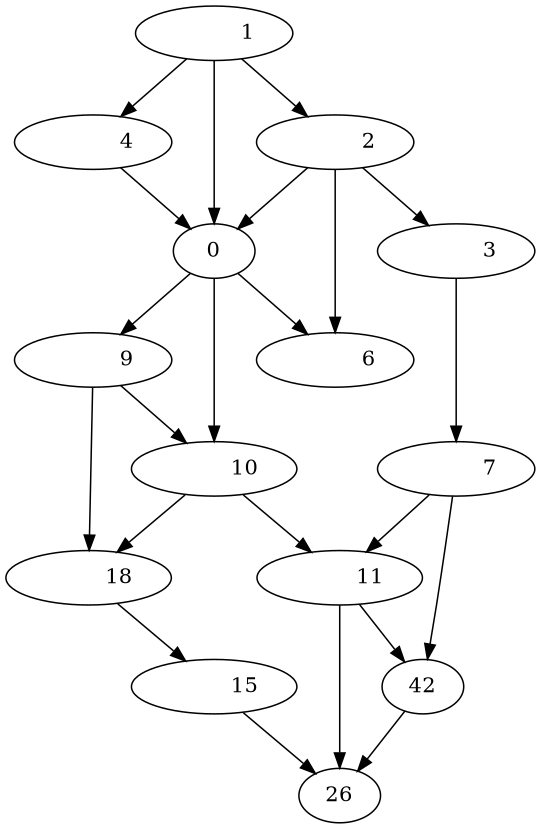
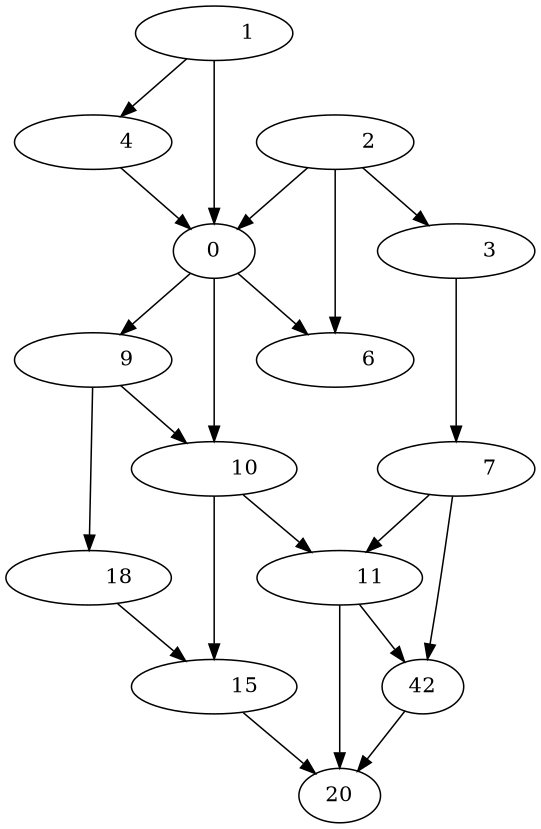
(269, 82) -> none
(157, 518) -> (214, 570)
(340, 796) -> (340, 796)
